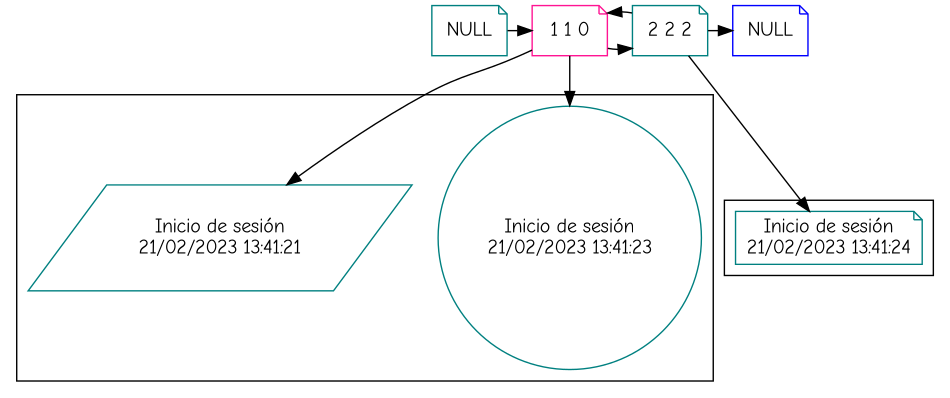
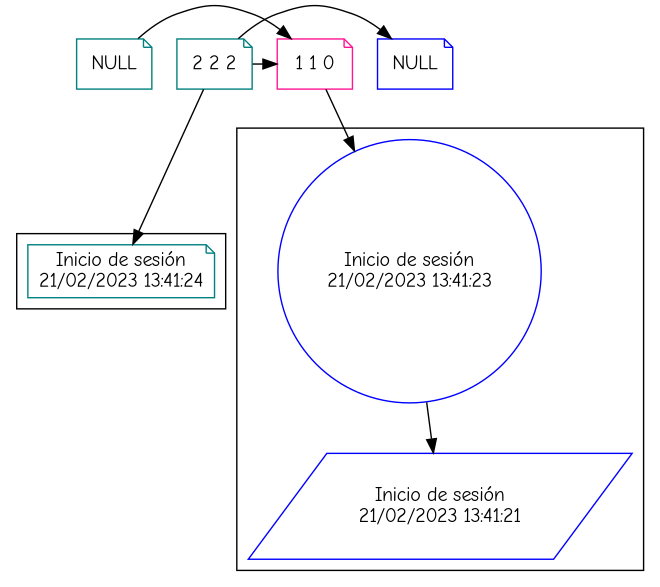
(613, 49) -> none
(410, 103) -> (429, 421)
(220, 238) -> (440, 506)
(570, 238) -> (410, 271)
